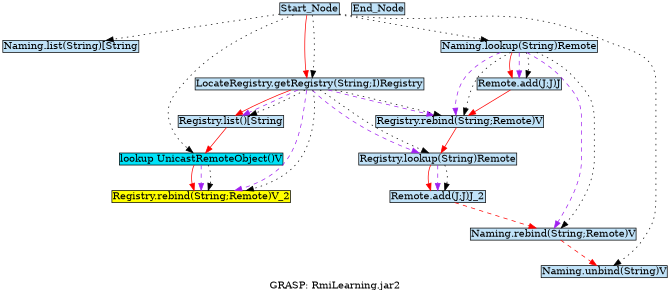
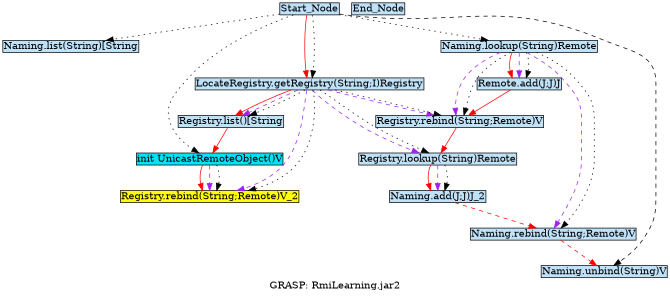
(602, 40) -> (602, 40)
(201, 159) -> (210, 159)
(438, 197) -> (438, 197)
